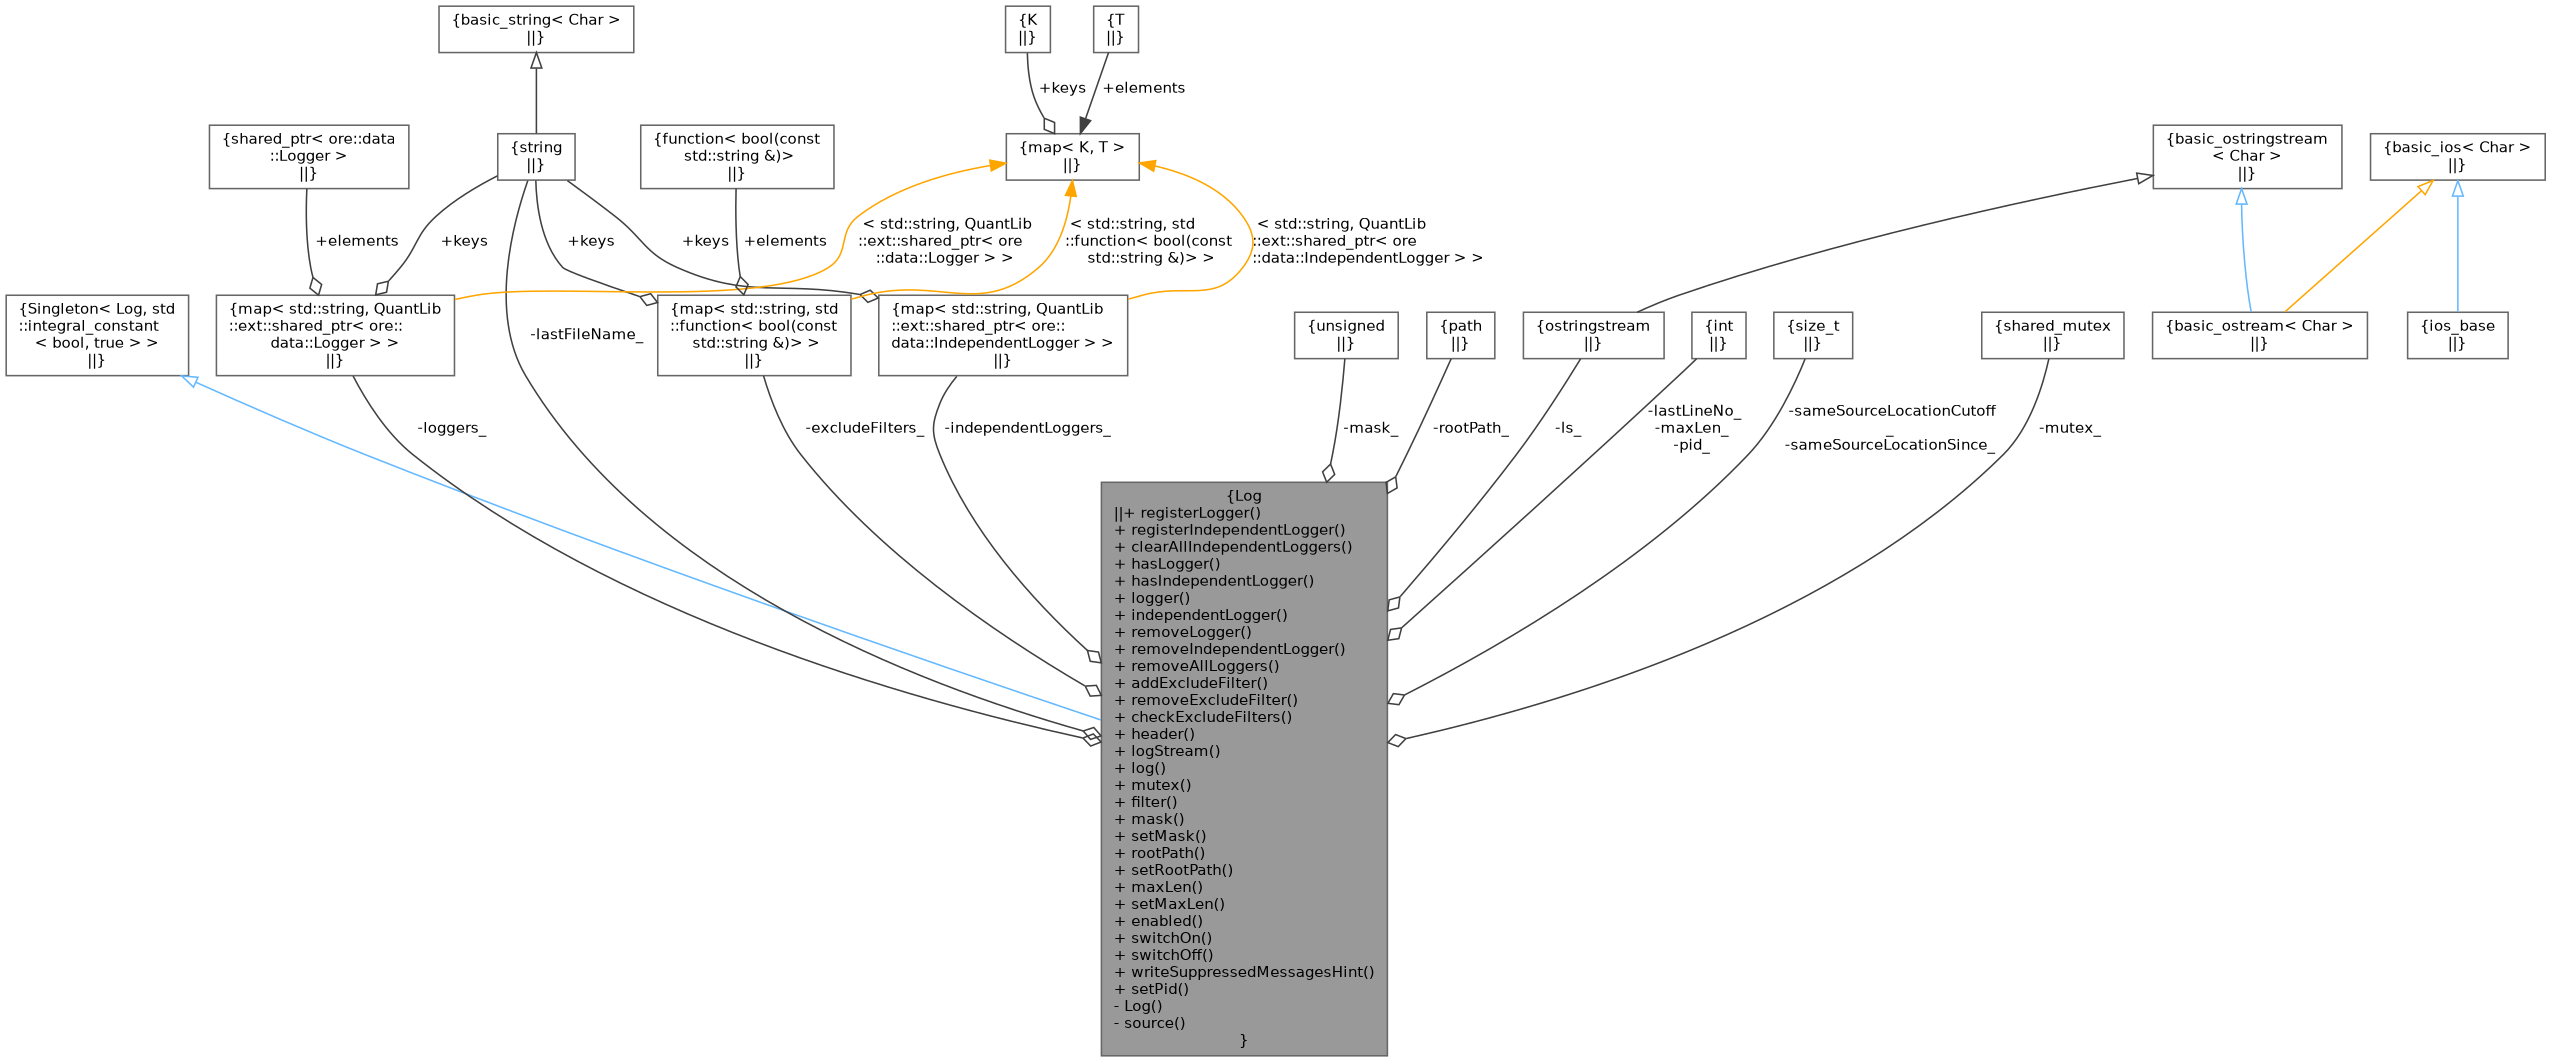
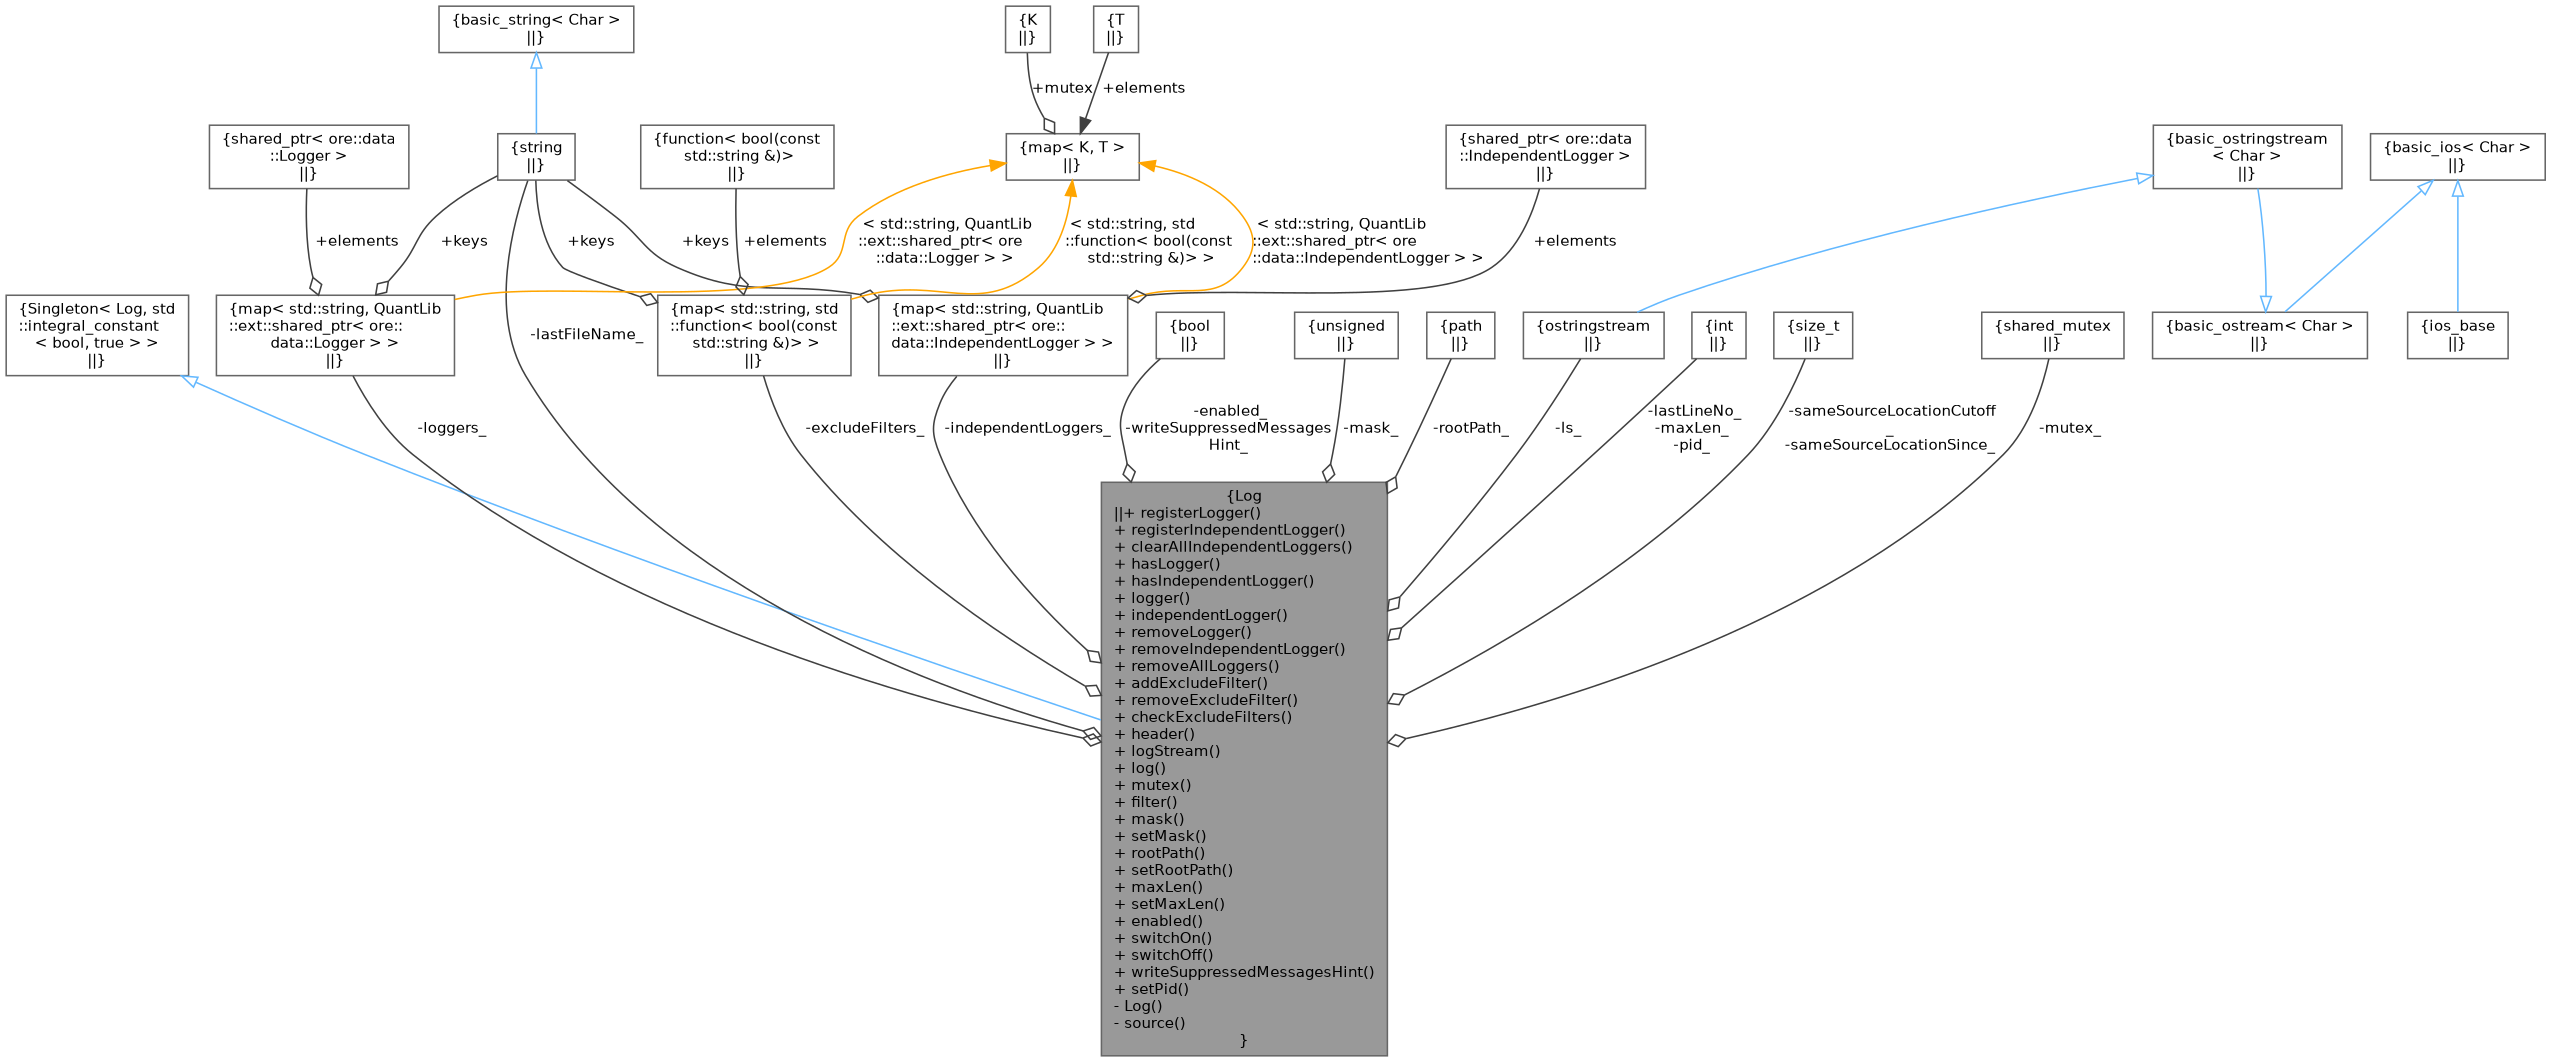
(1060, 89) -> (1060, 89)
(536, 101) -> (536, 101)
none -> (1546, 157)
(1884, 235) -> (1884, 235)
(2353, 251) -> (2353, 251)
(2244, 258) -> (2264, 242)
none -> (1190, 335)
